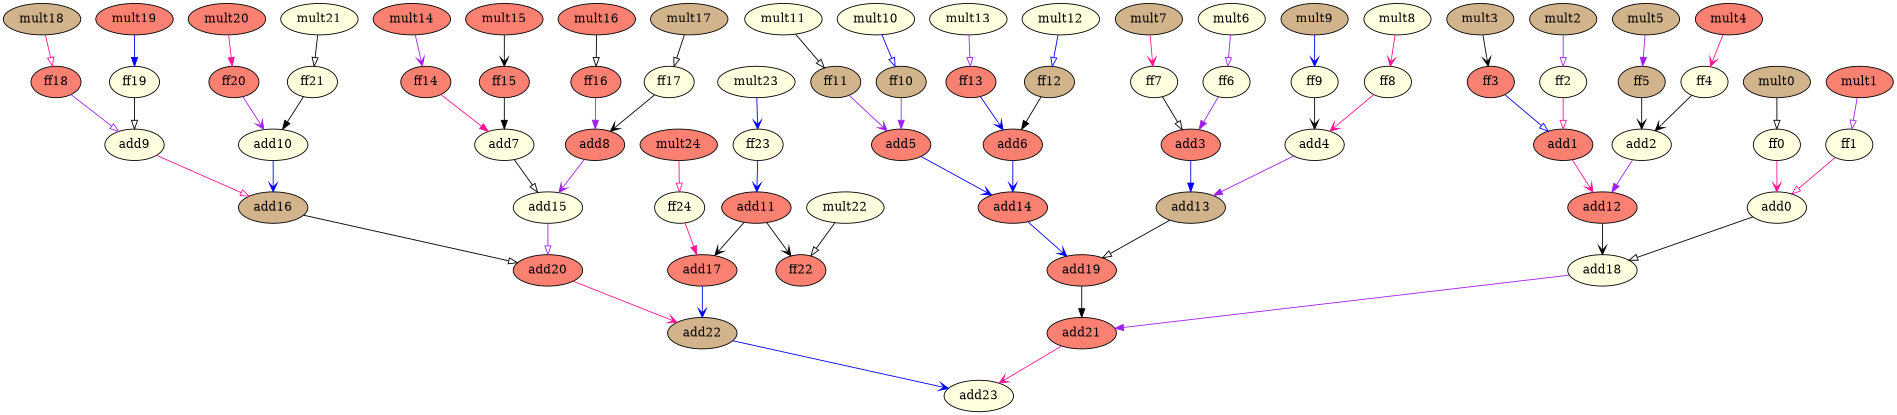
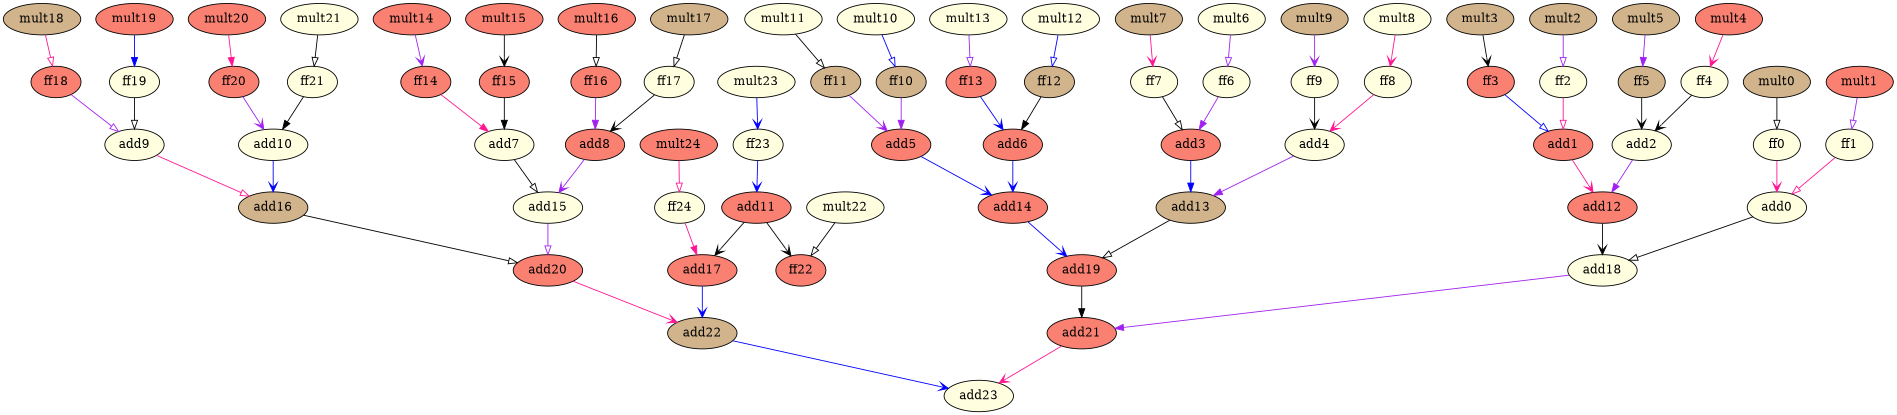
(1315, 46) -> (1315, 46)
